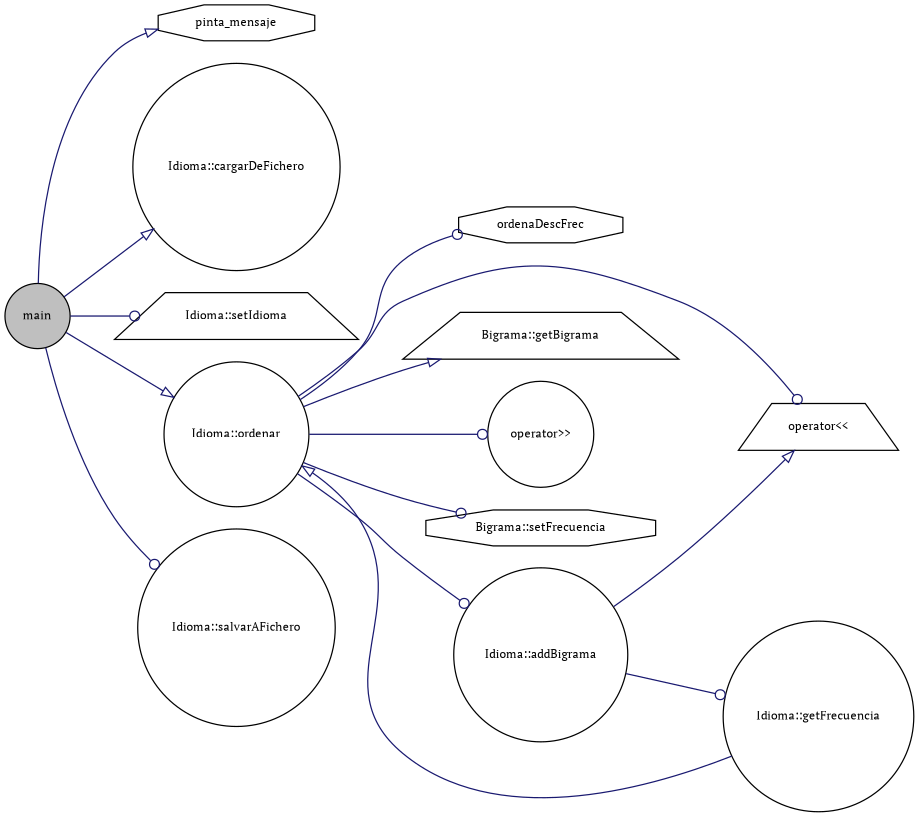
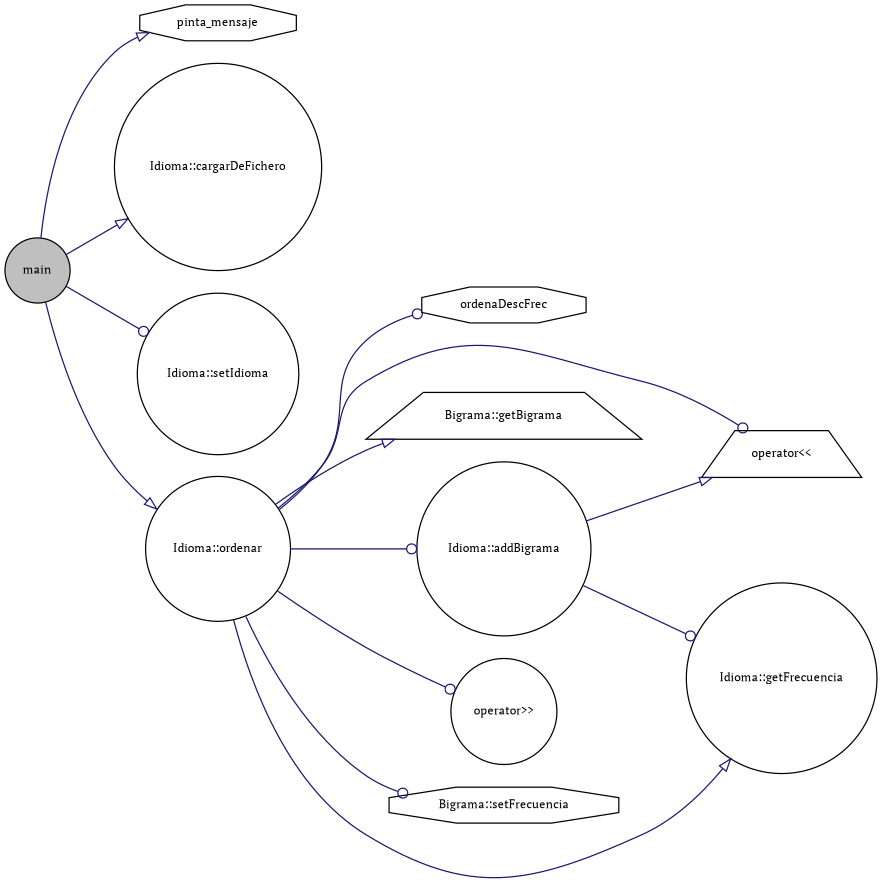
(236, 316) -> (218, 374)
(236, 628) -> none
(415, 761) -> (428, 865)
